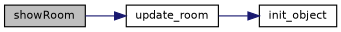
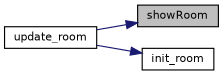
(100, 16) -> (111, 27)
(298, 16) -> (178, 59)
